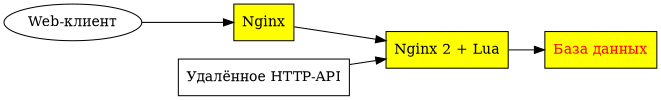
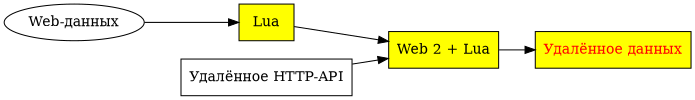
(73, 22) -> (74, 22)
(264, 22) -> (267, 22)
(447, 50) -> (444, 50)
(601, 50) -> (613, 50)
